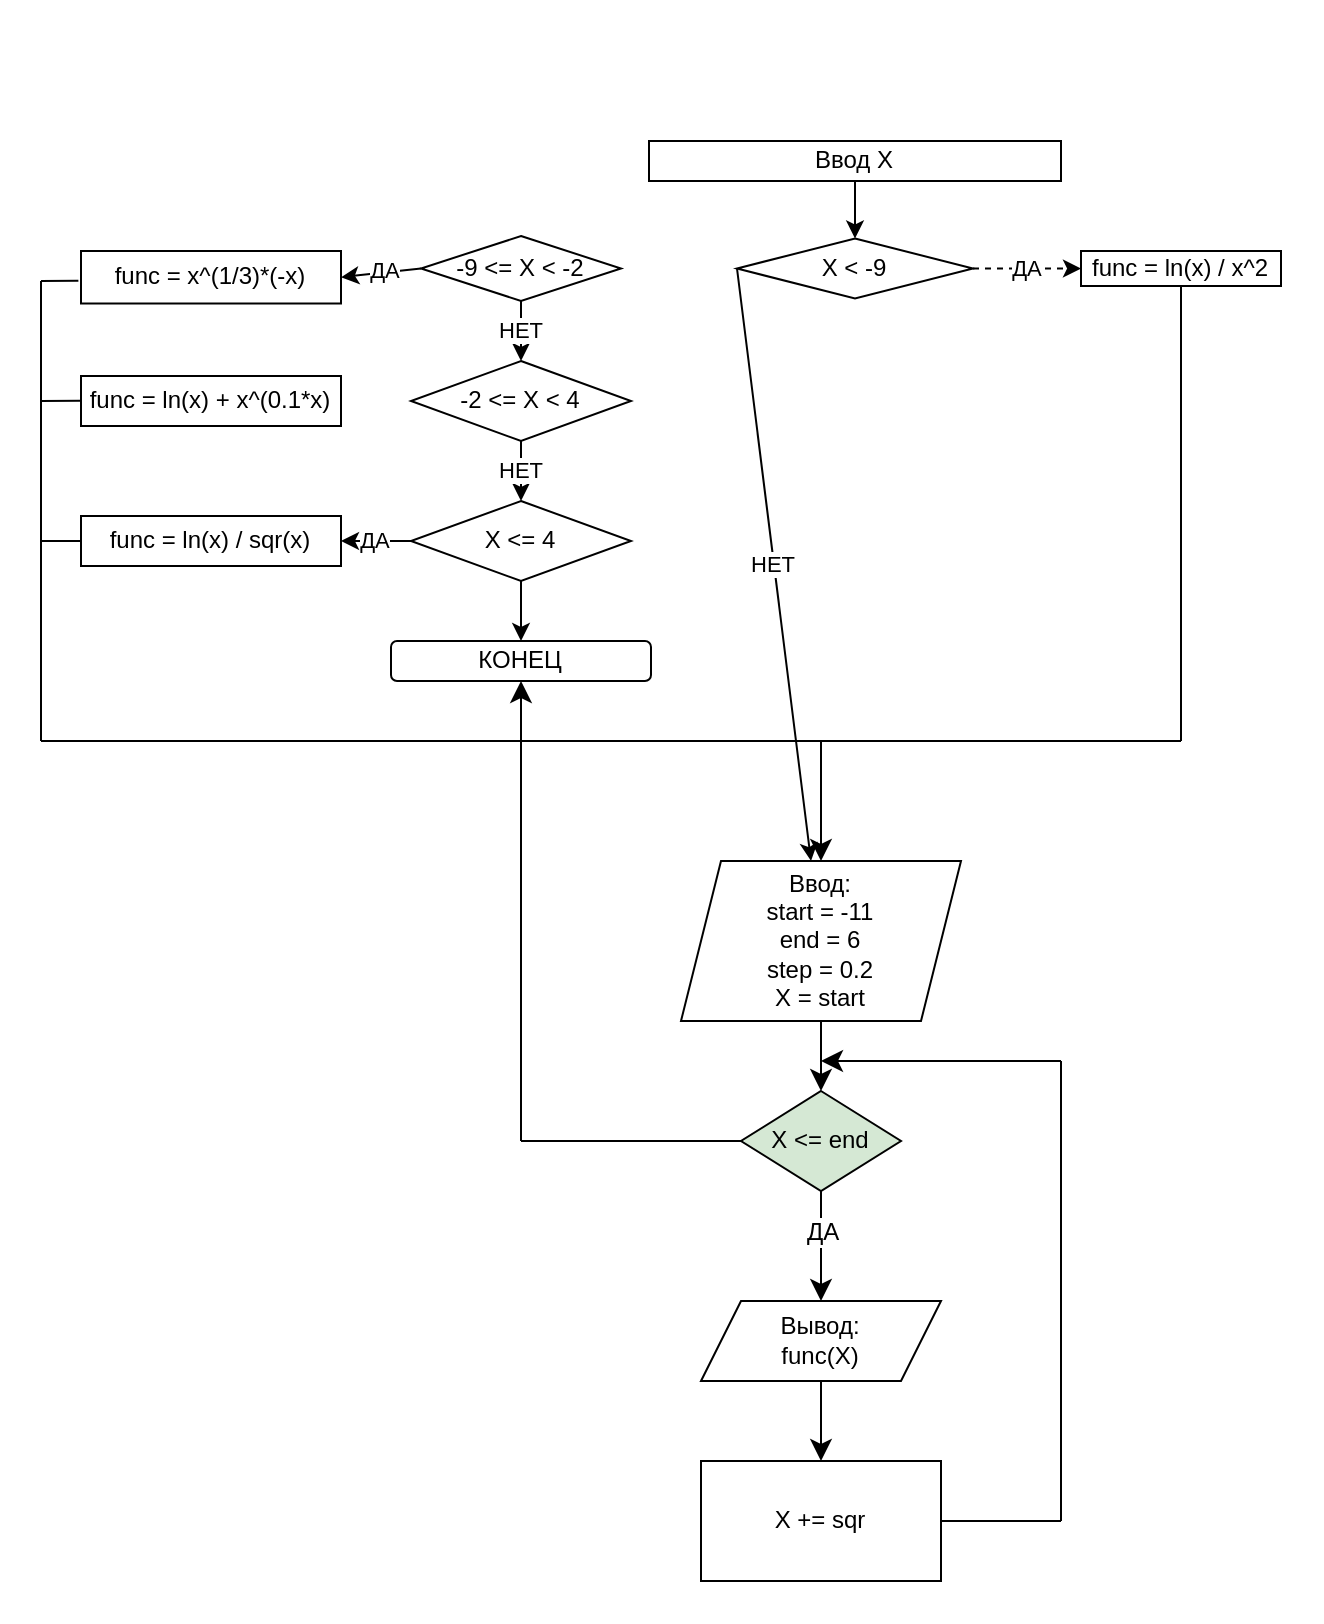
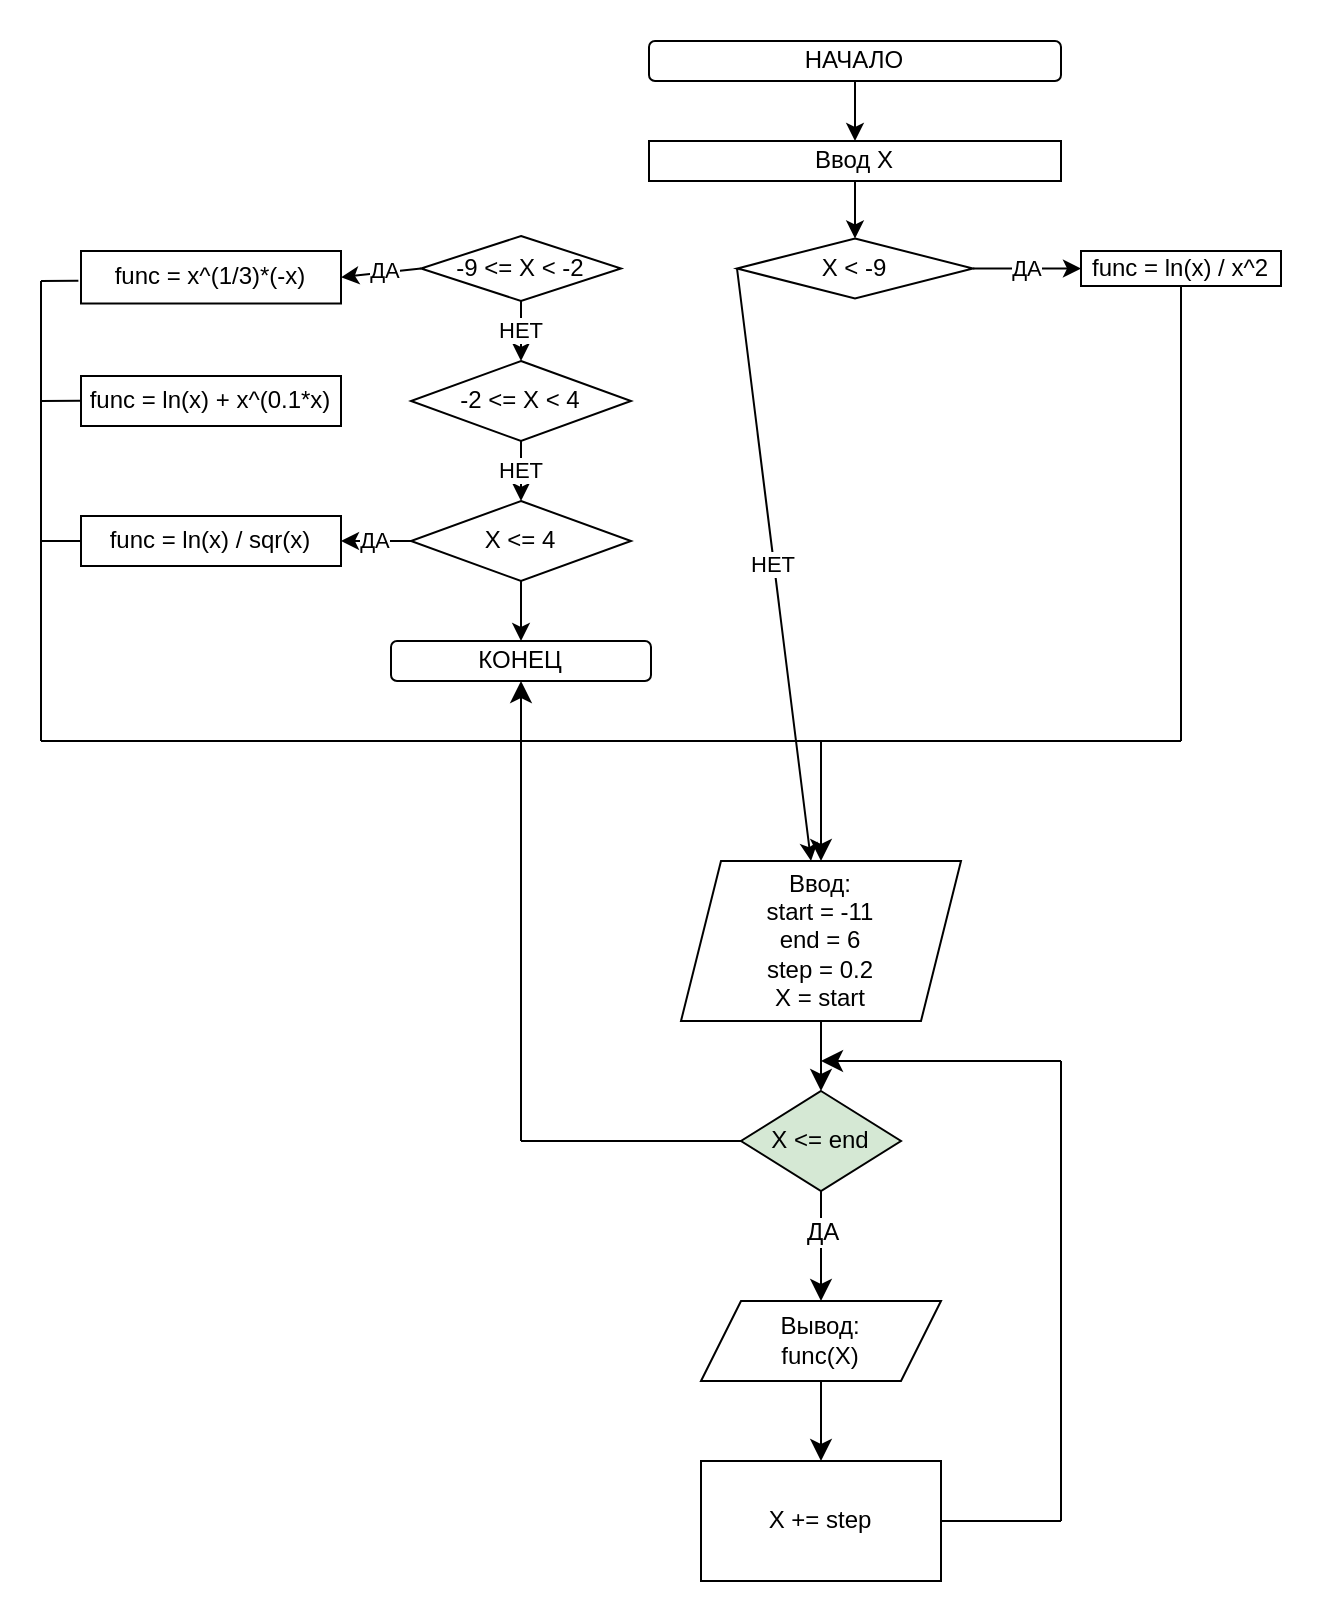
none -> (855, 61)
none -> (855, 104)
(993, 269) -> (993, 269)
(821, 1521) -> (821, 1521)
